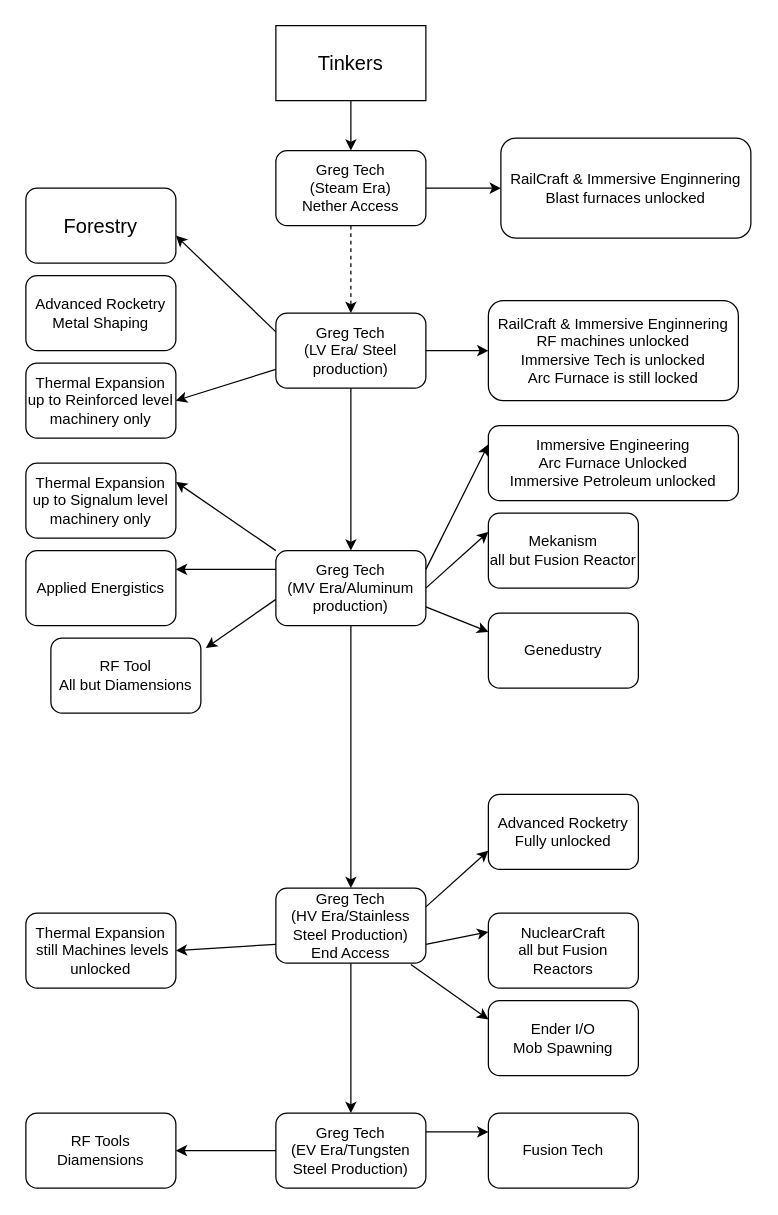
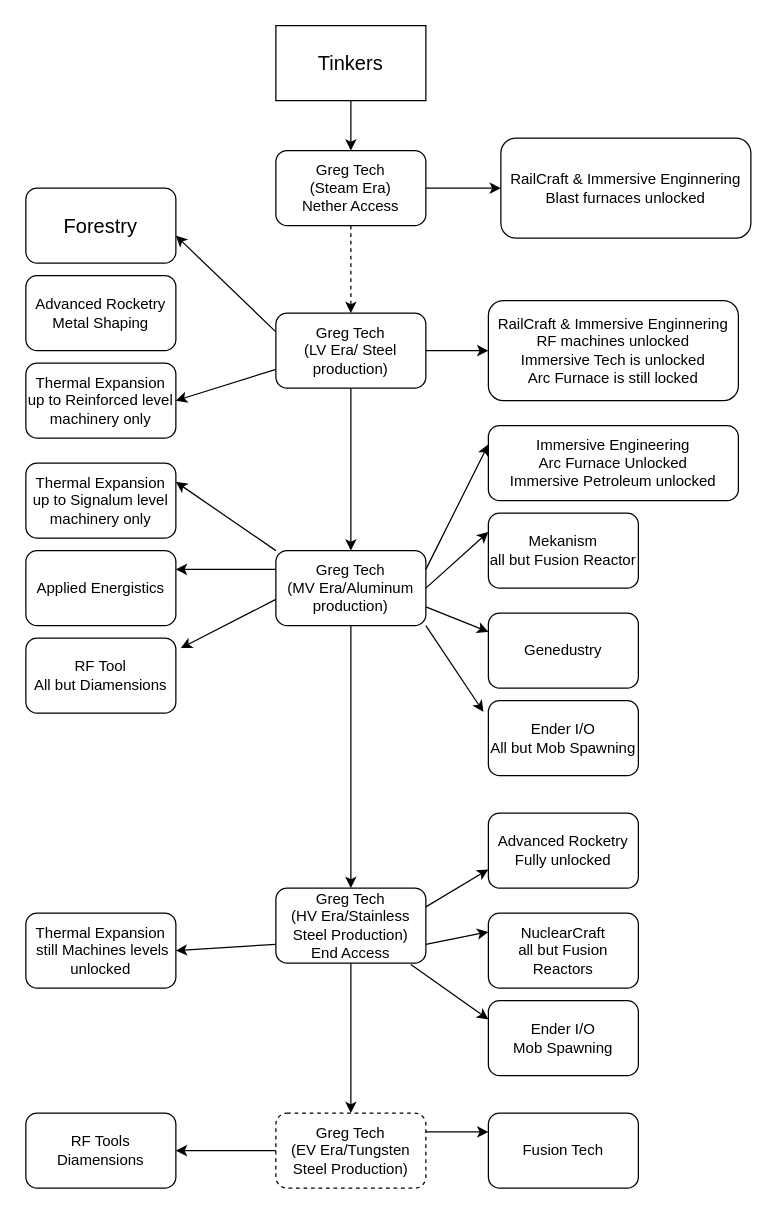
none -> (452, 665)
(126, 676) -> (101, 676)
none -> (563, 738)
(563, 832) -> (563, 851)
(351, 1151) -> (351, 1151)
